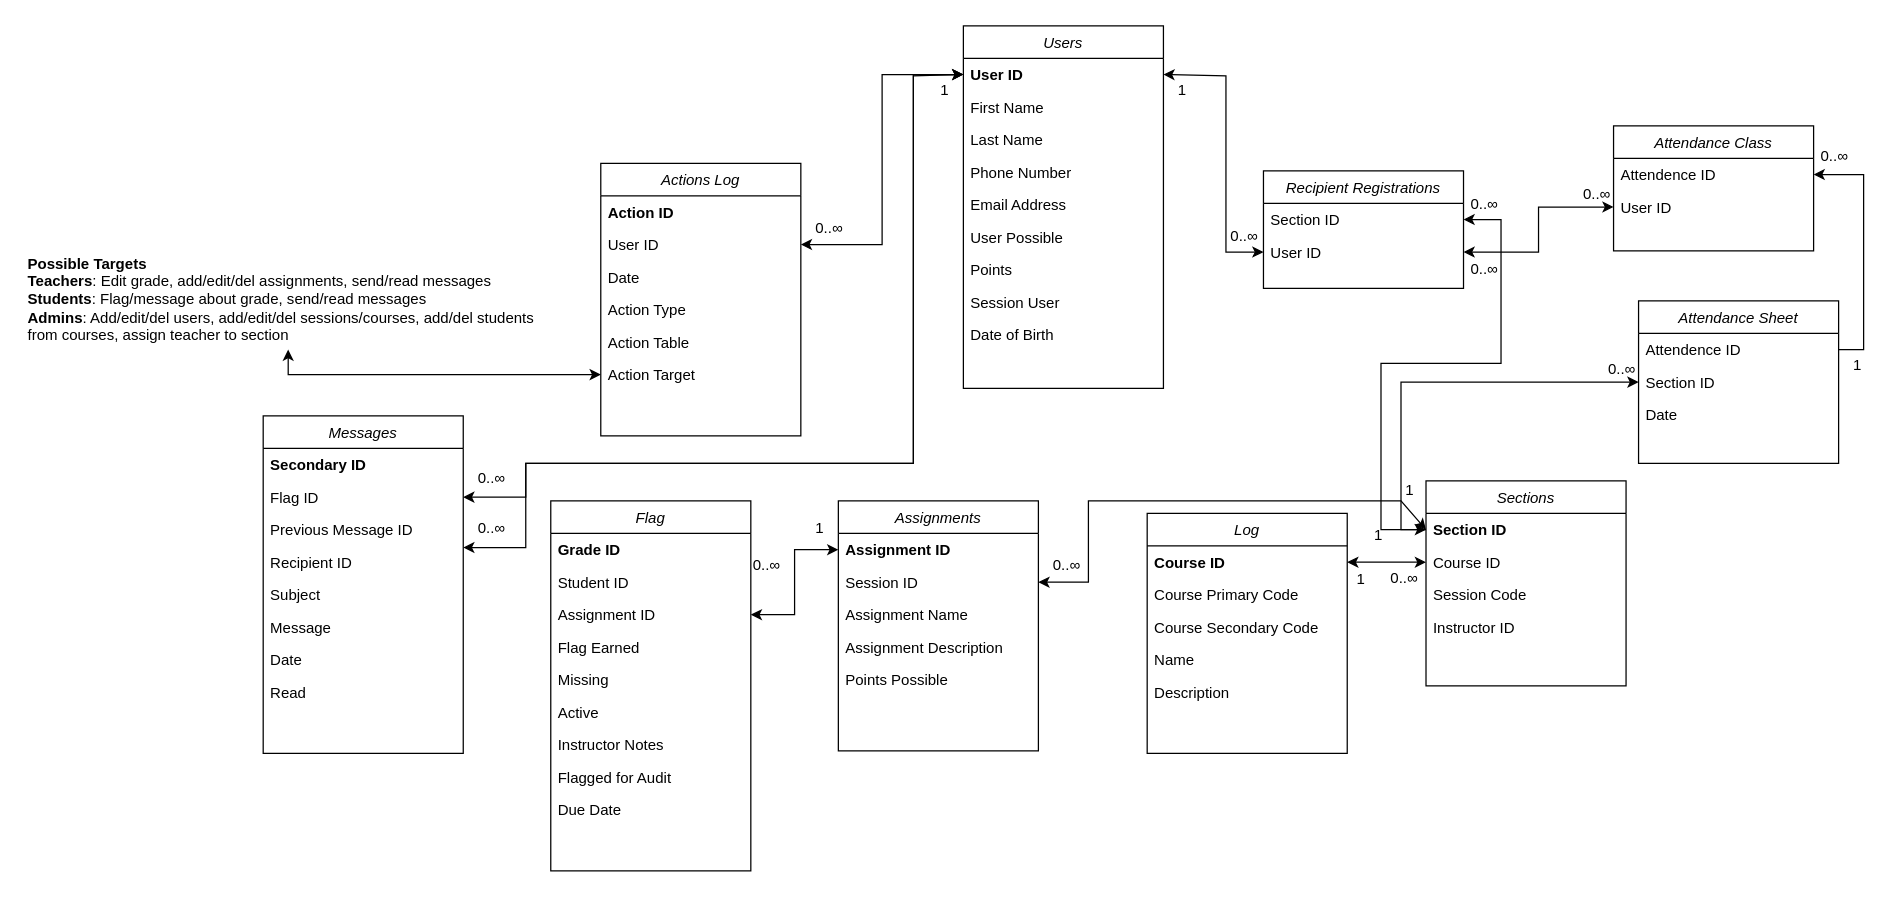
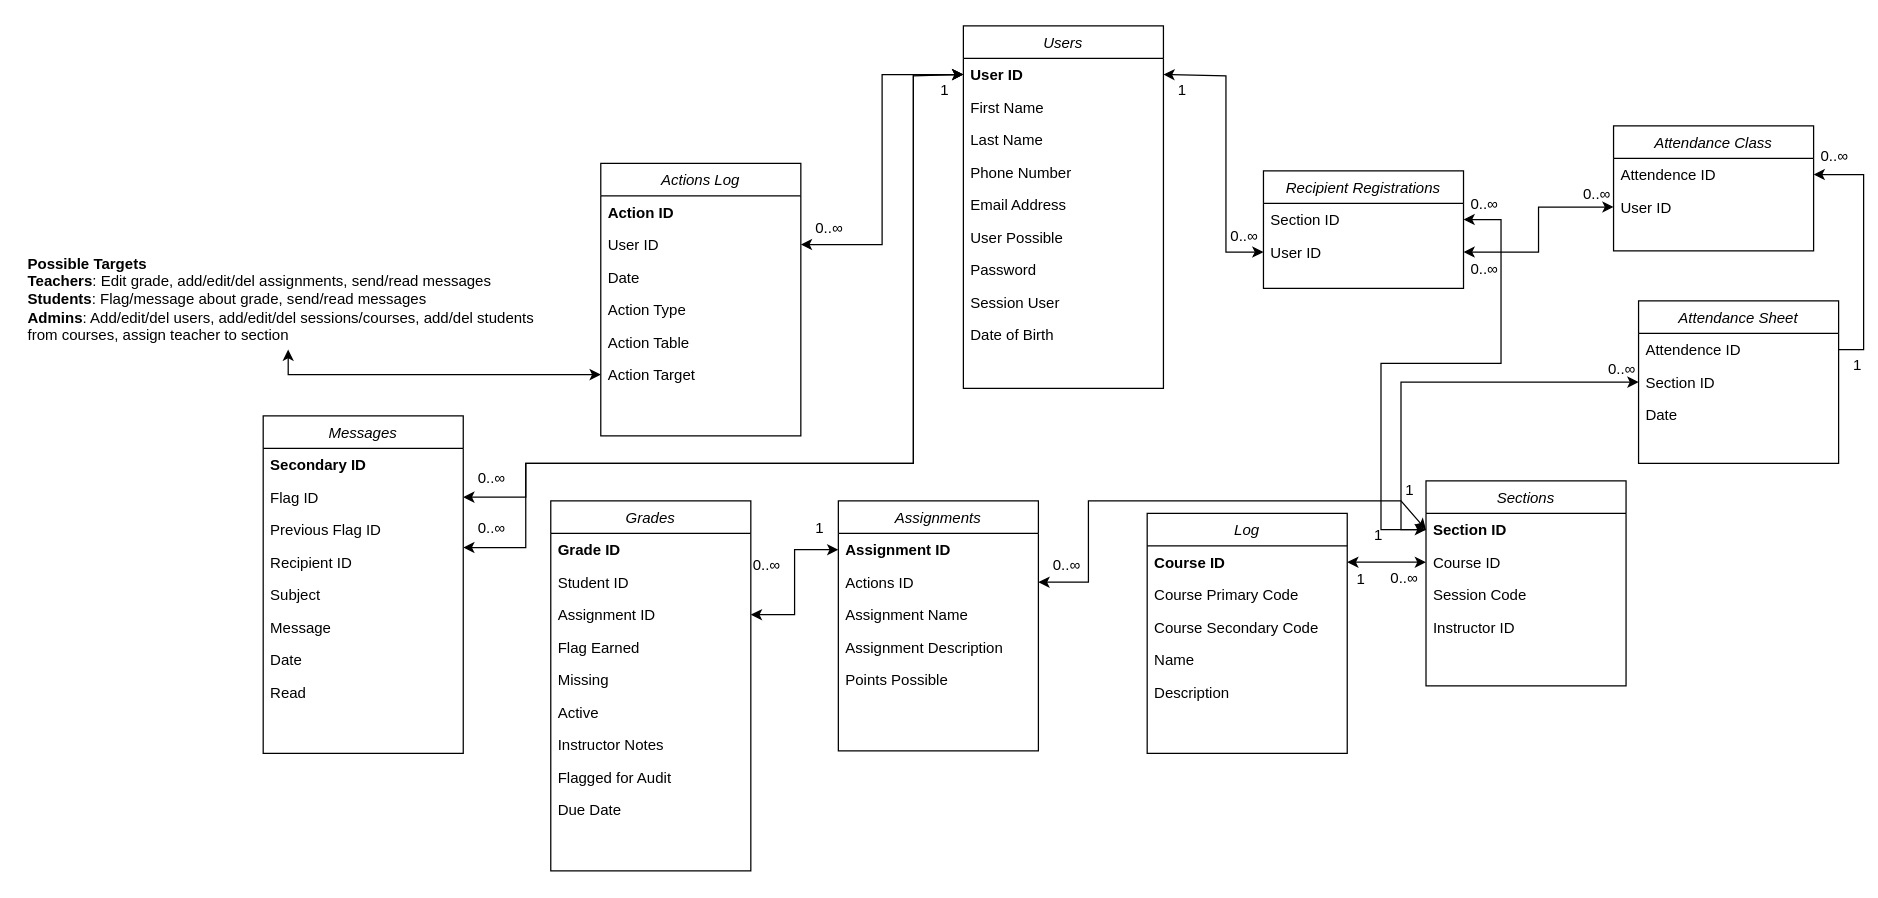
(993, 270) -> (1004, 270)
(650, 518) -> (650, 518)
(344, 530) -> (329, 530)
(883, 583) -> (883, 583)
